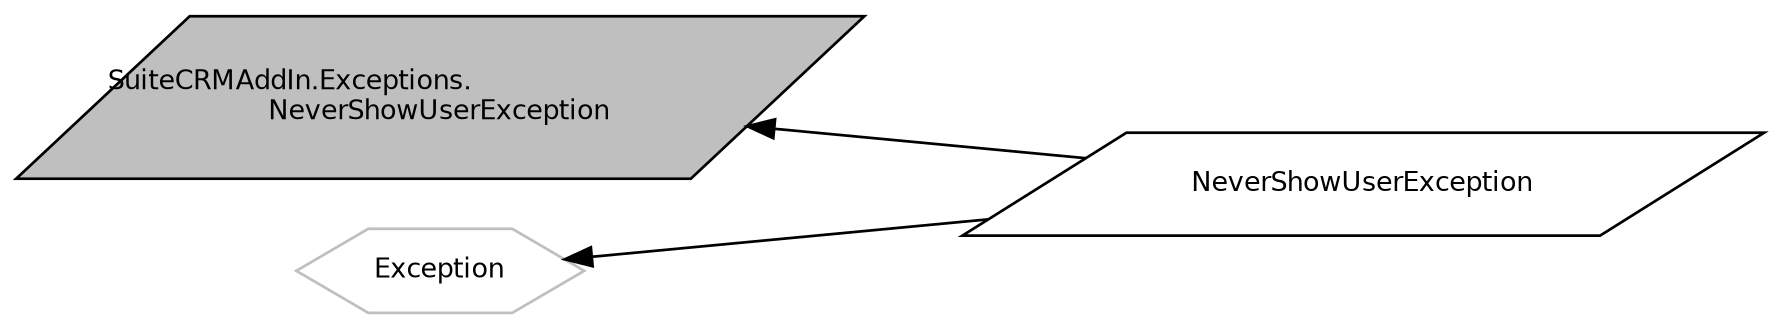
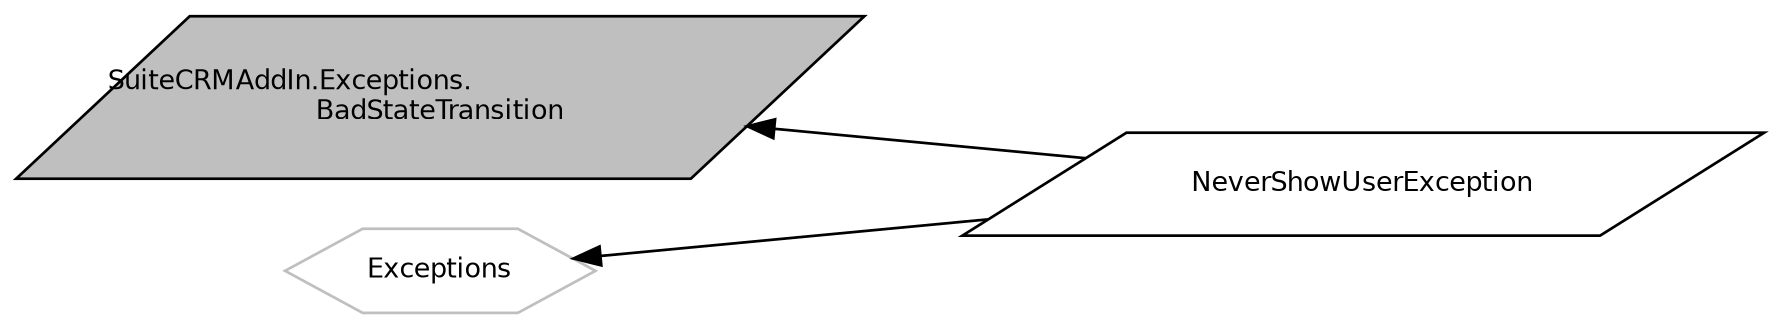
(440, 97) -> (440, 97)
(440, 271) -> (440, 271)
